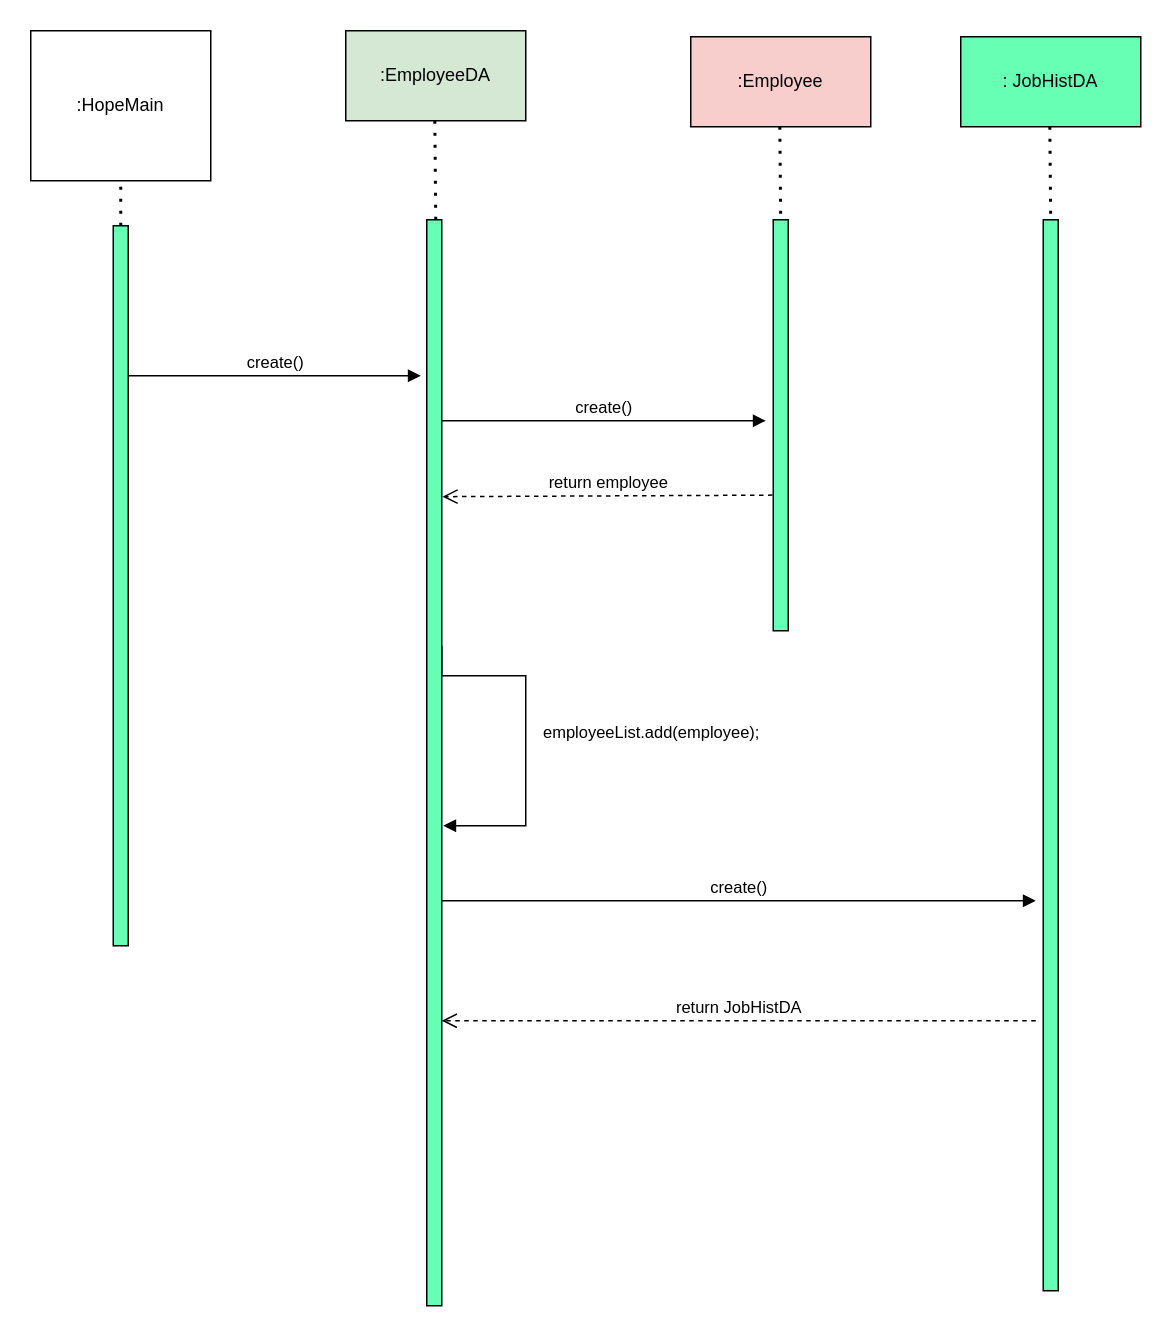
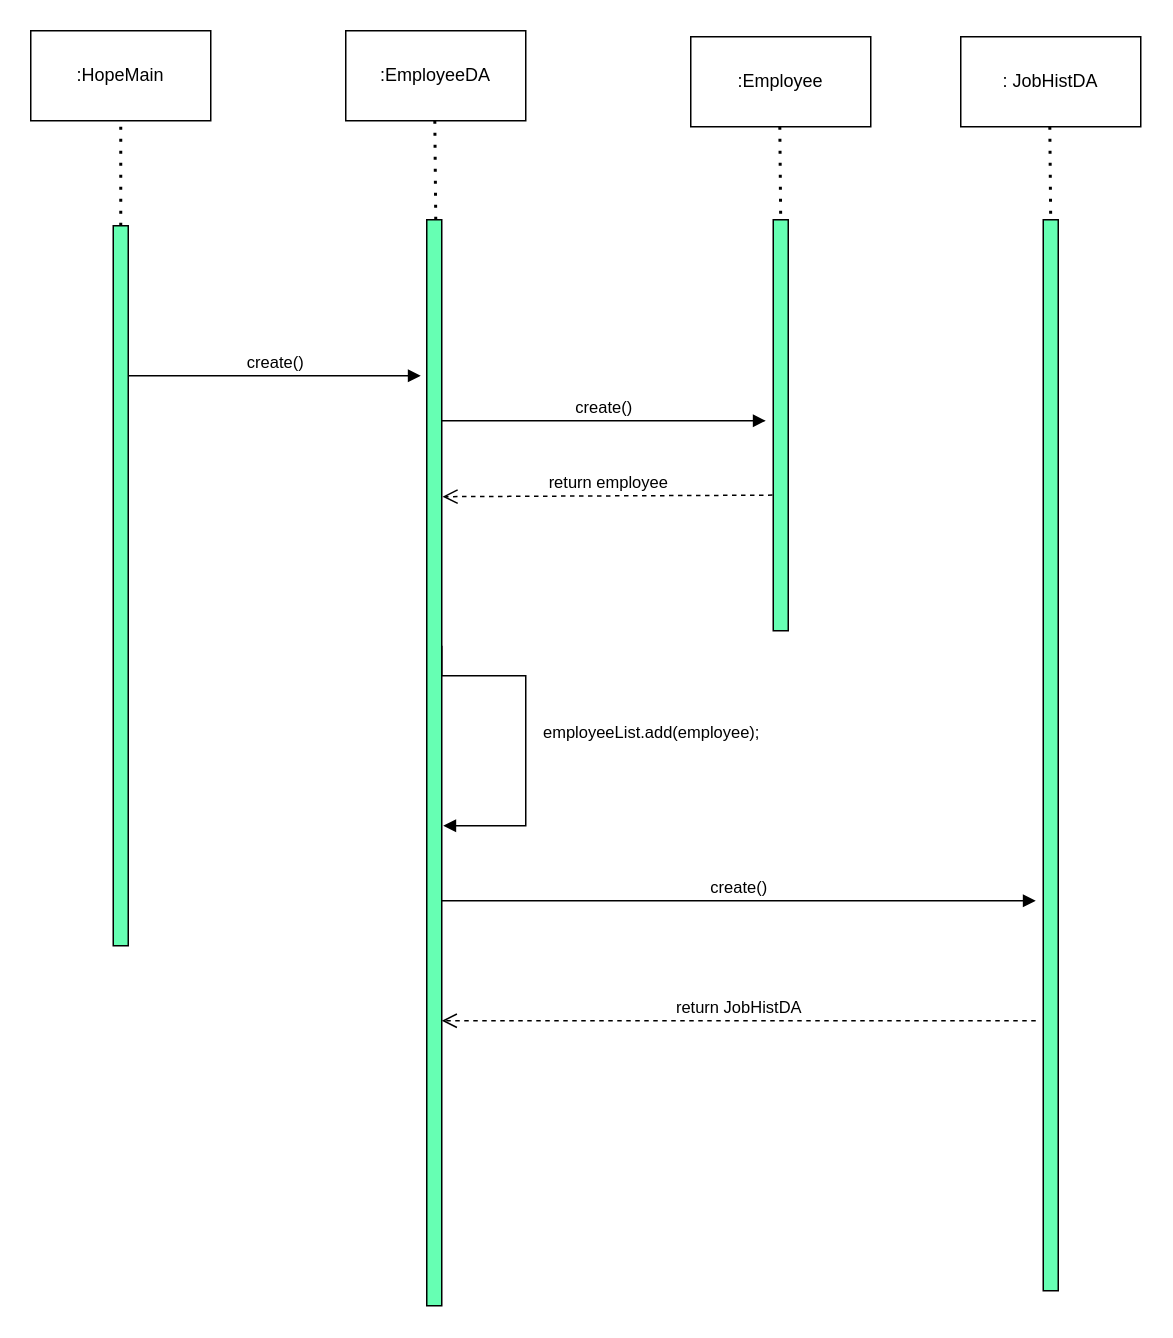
(436, 76) -> (436, 76)
(781, 82) -> (781, 82)
(1051, 82) -> (1051, 82)
(121, 106) -> (121, 76)
